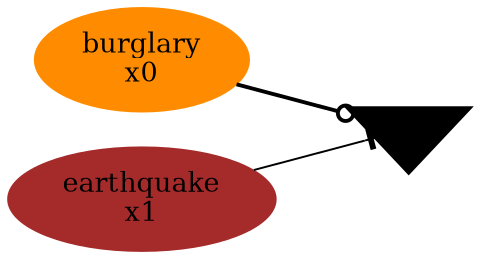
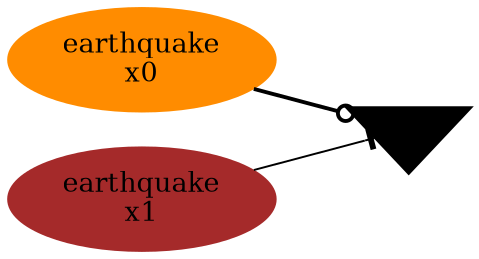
(142, 60) -> (142, 60)
